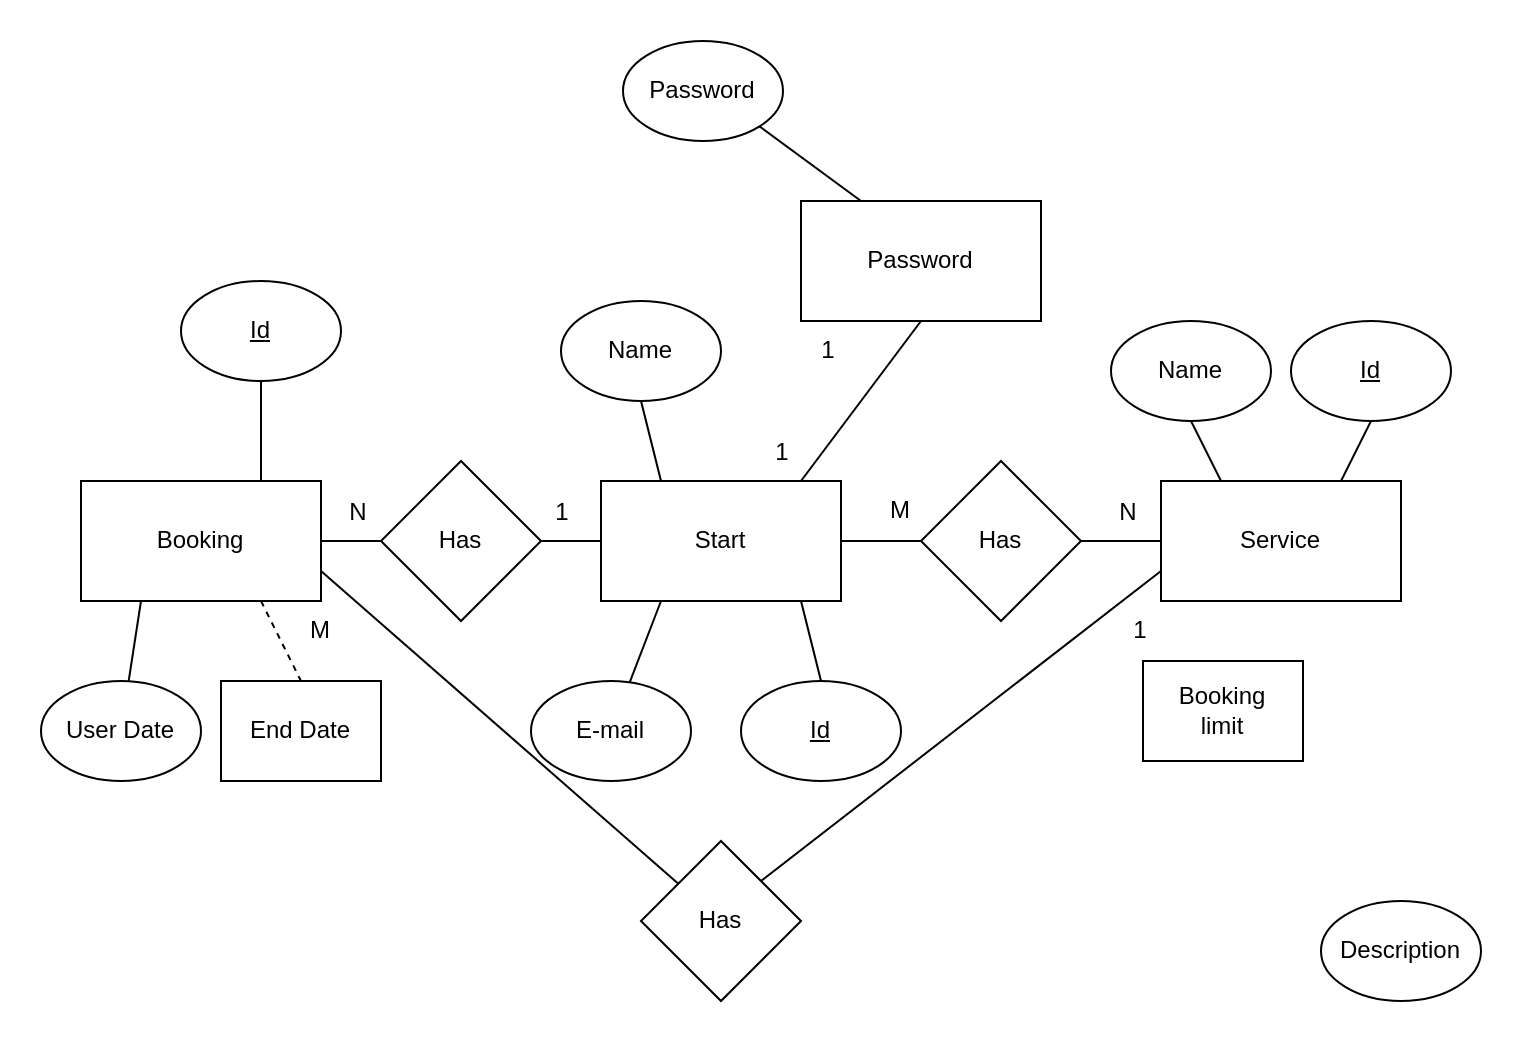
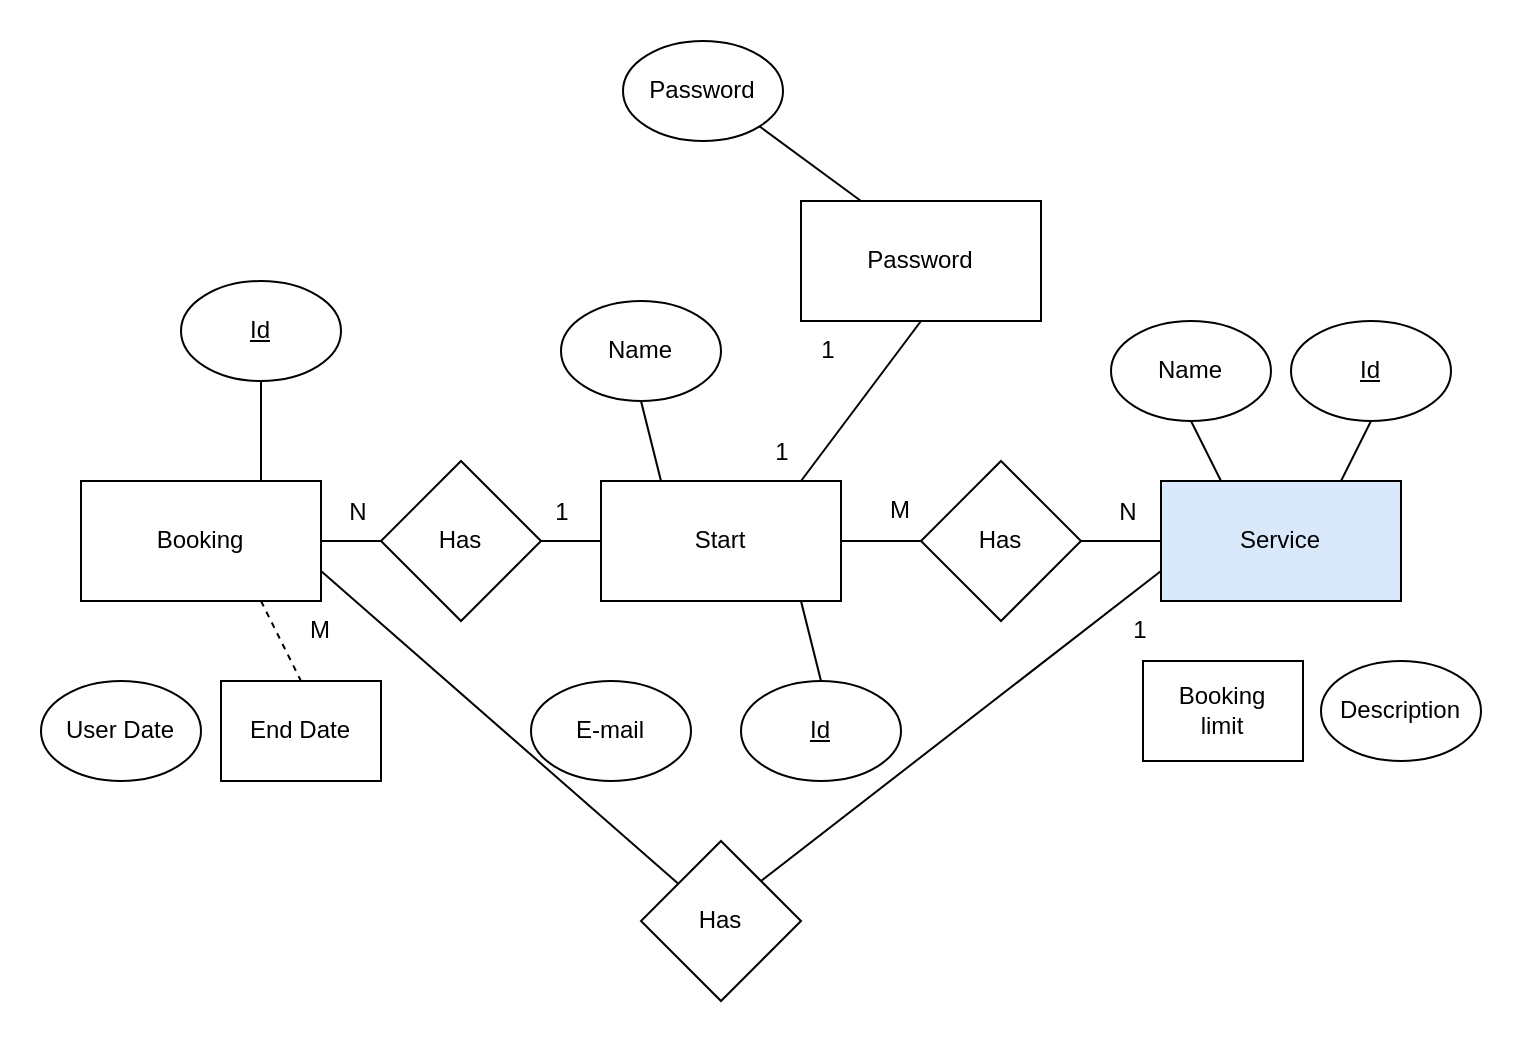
(1281, 541) -> (1281, 541)
(135, 641) -> none
(646, 641) -> none
(1401, 951) -> (1401, 711)
